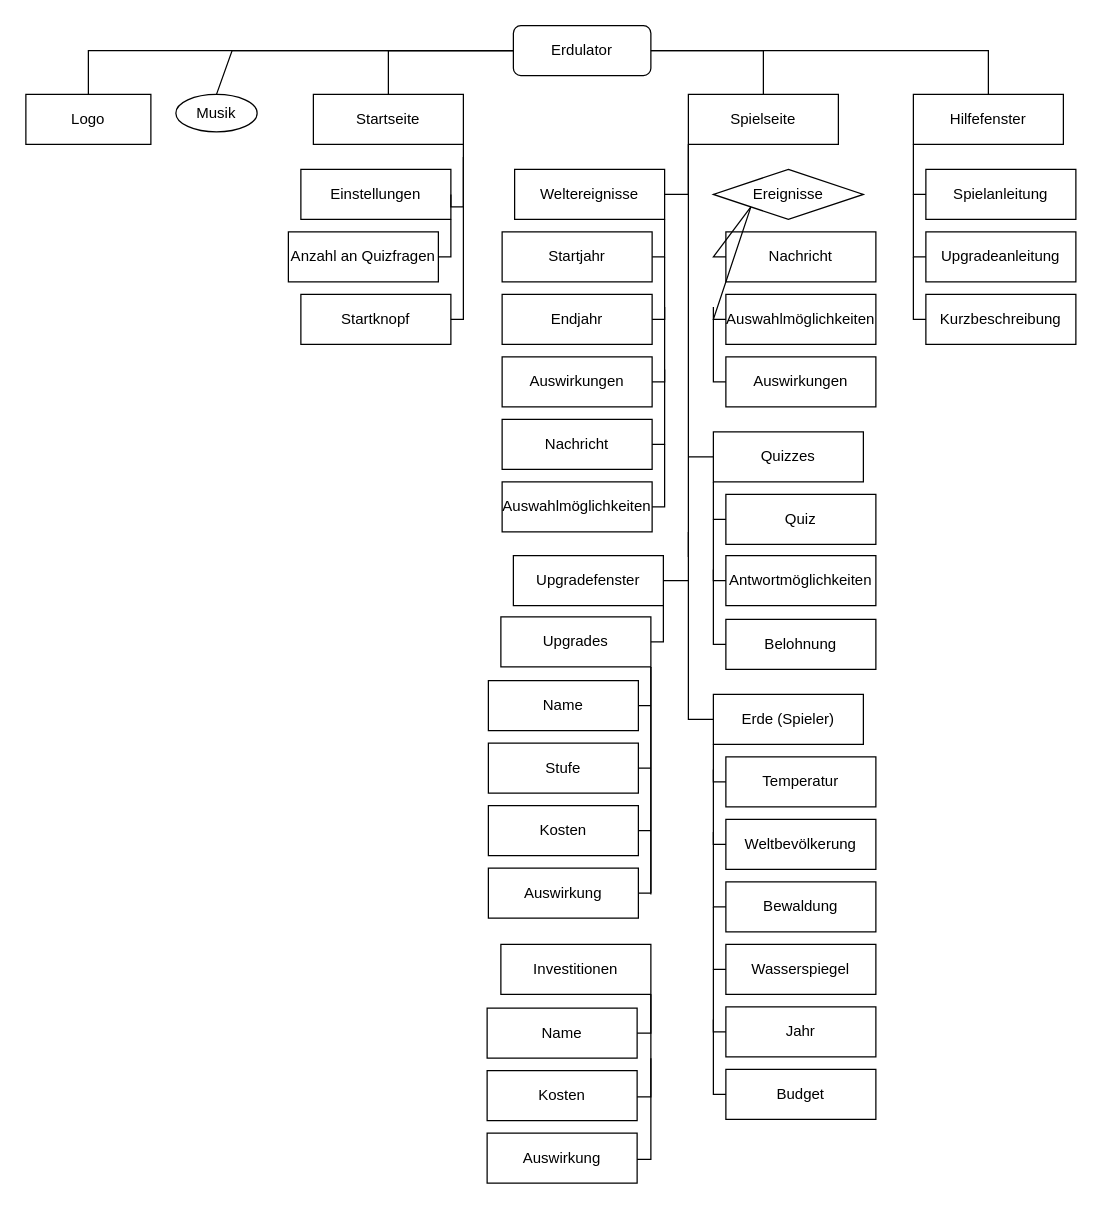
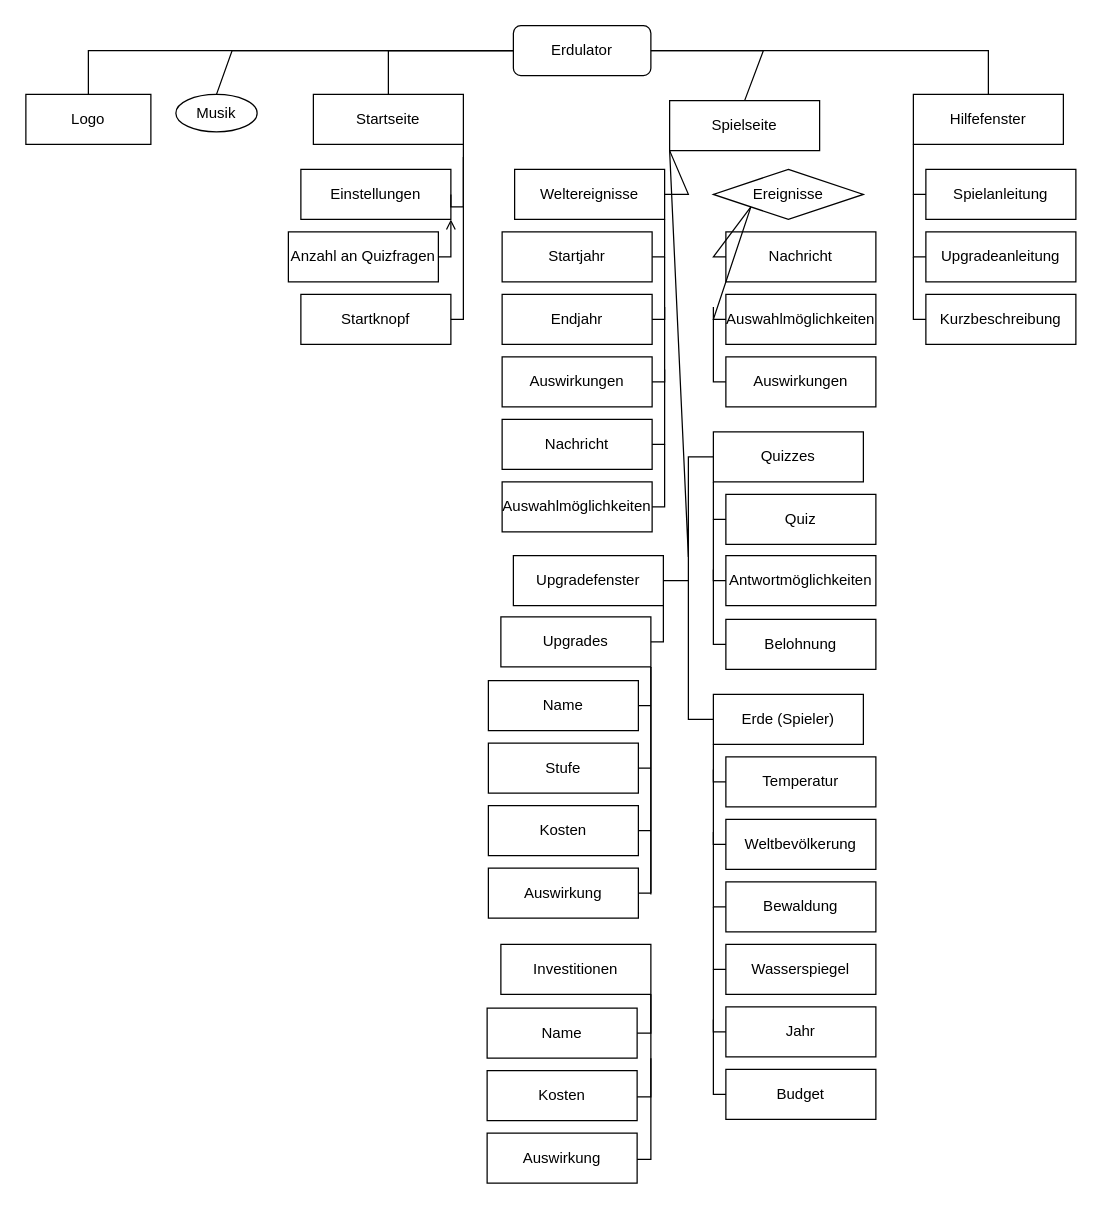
(763, 119) -> (744, 126)
(451, 224) -> (451, 225)
